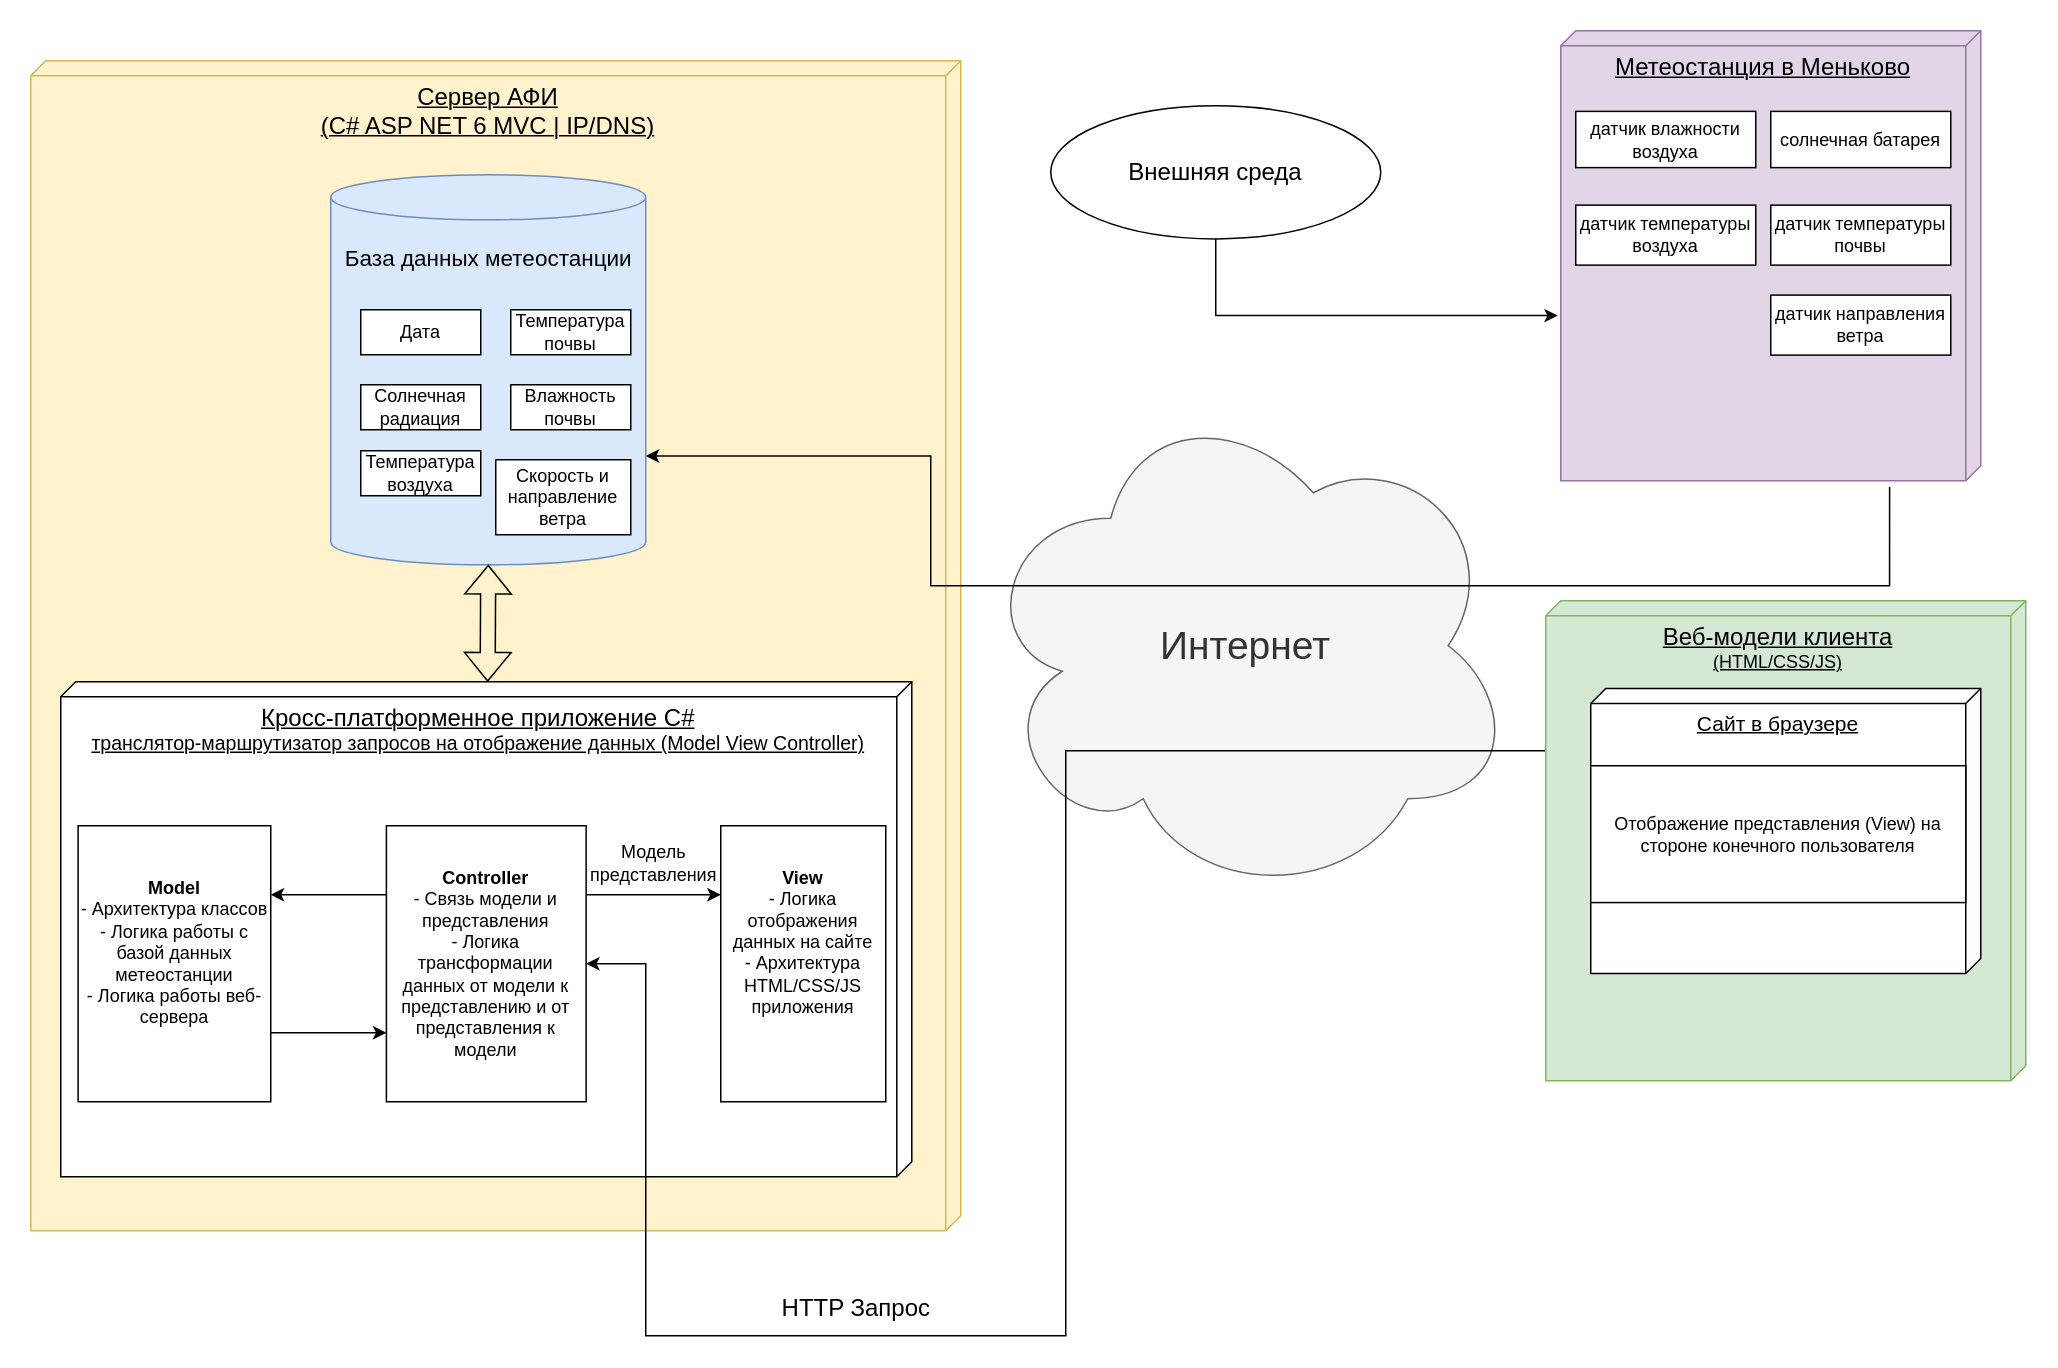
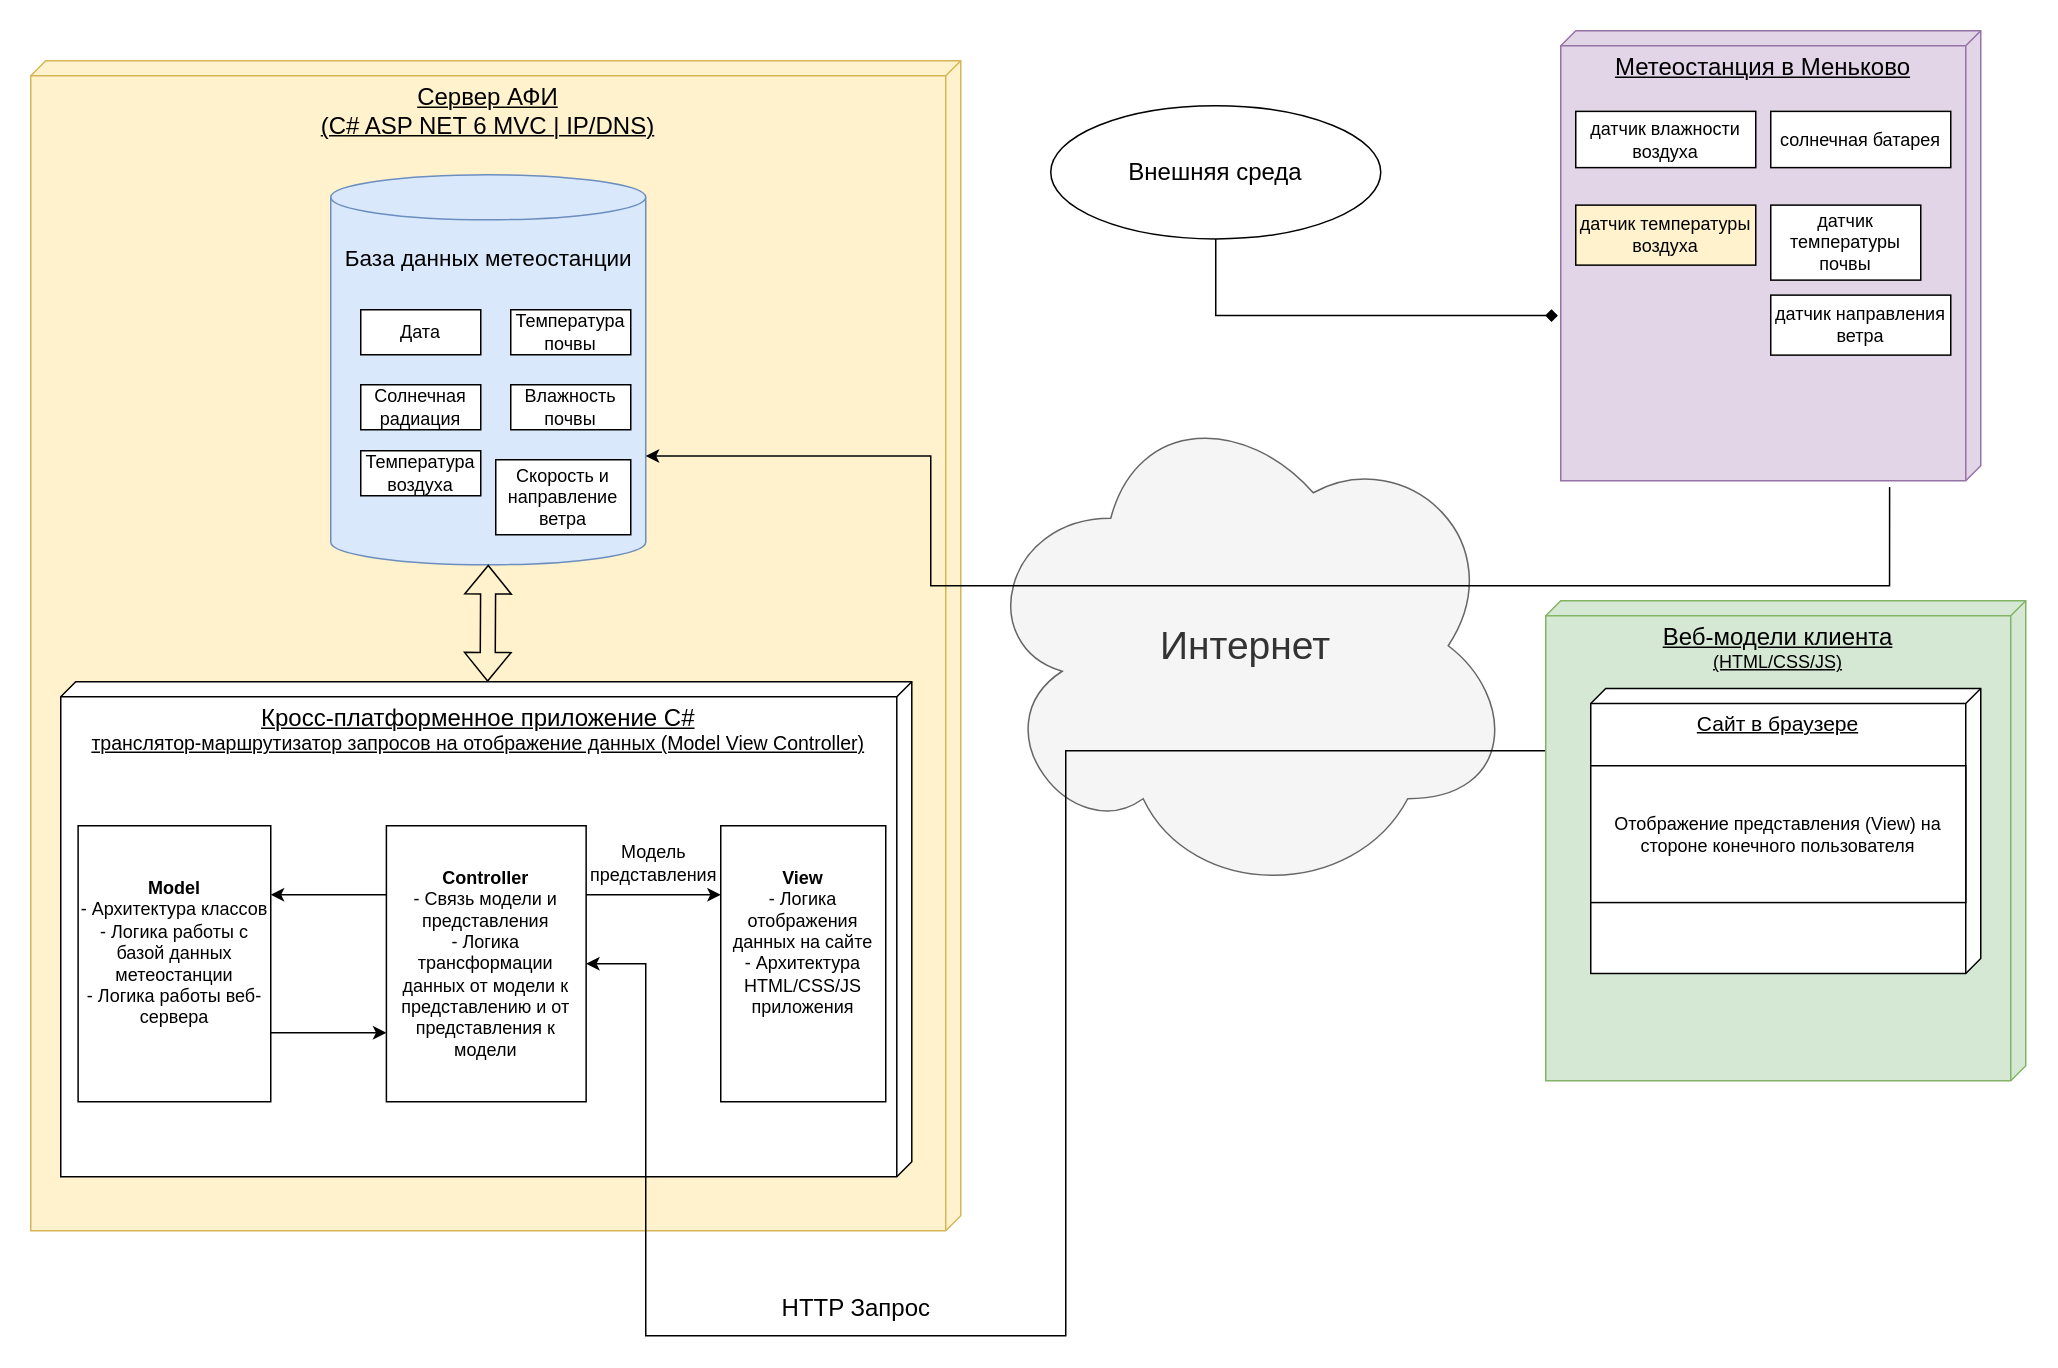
(1666, 235) -> (1666, 235)
(1861, 235) -> (1846, 243)
(1546, 316) -> (1545, 316)
